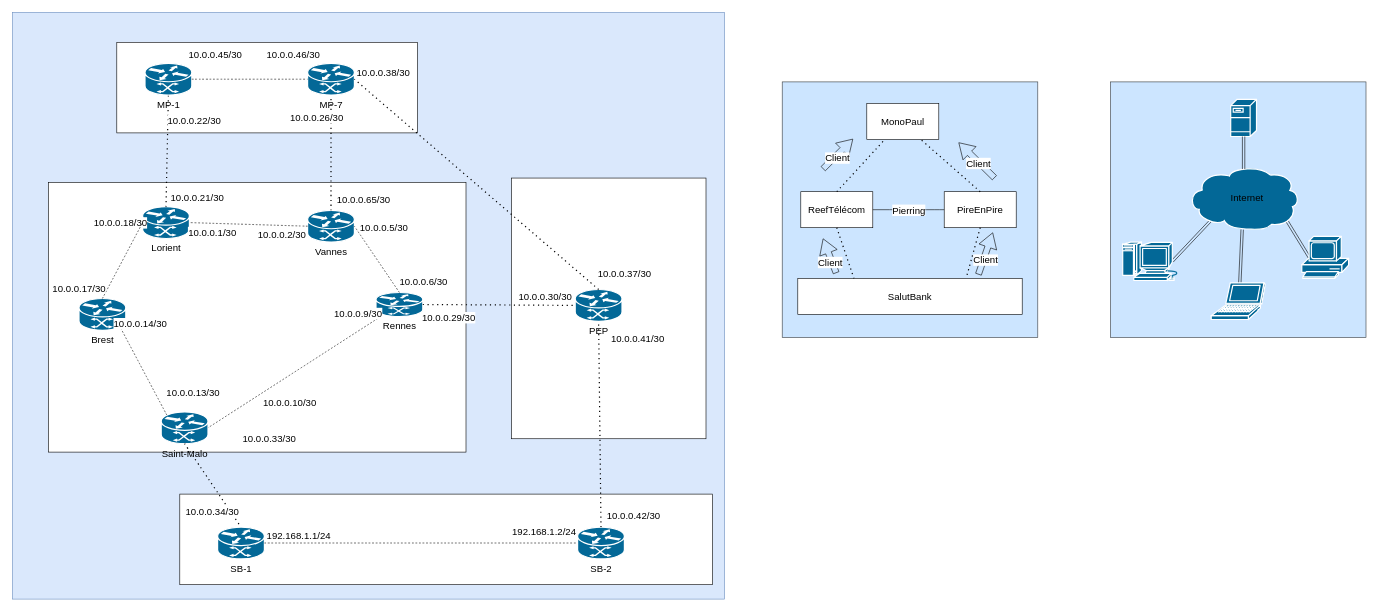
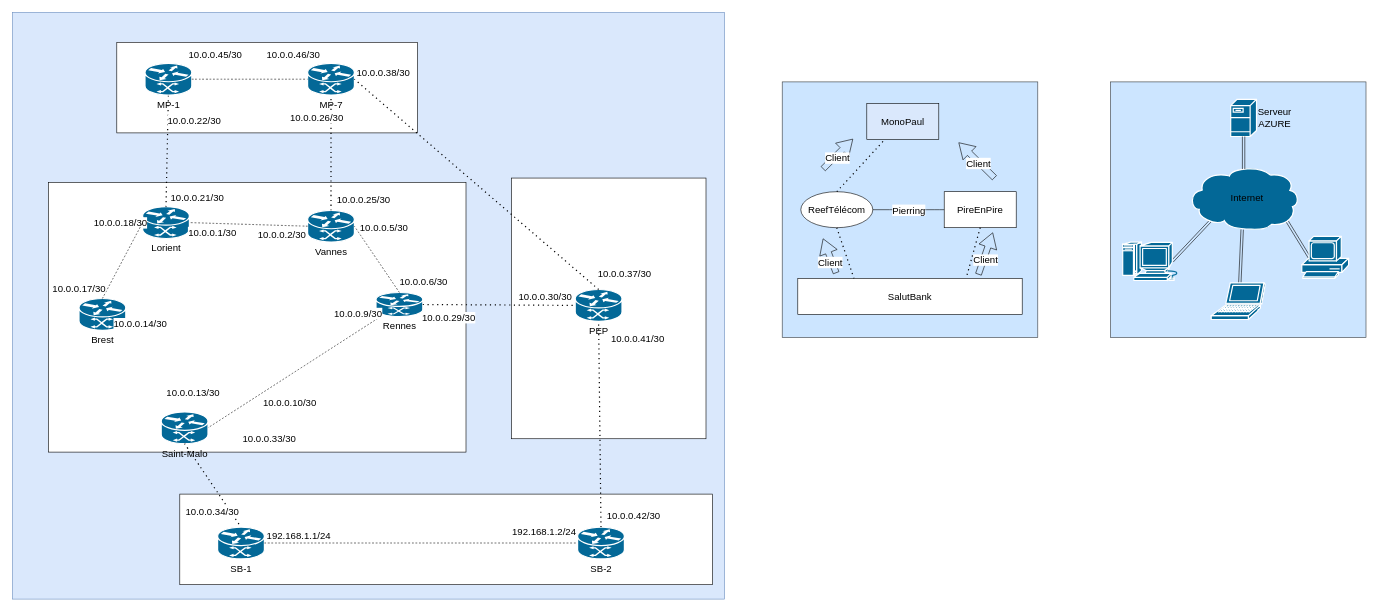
none -> (1274, 118)
(903, 122) -> (903, 122)
(949, 164) -> none
(364, 200) -> (364, 200)
(837, 210) -> (837, 210)
(143, 371) -> none
